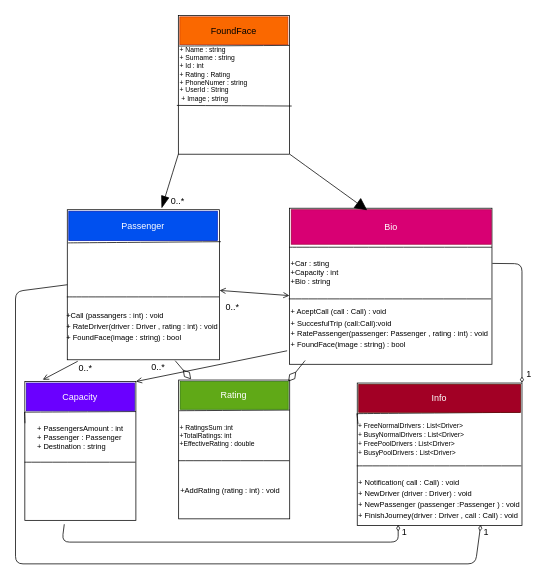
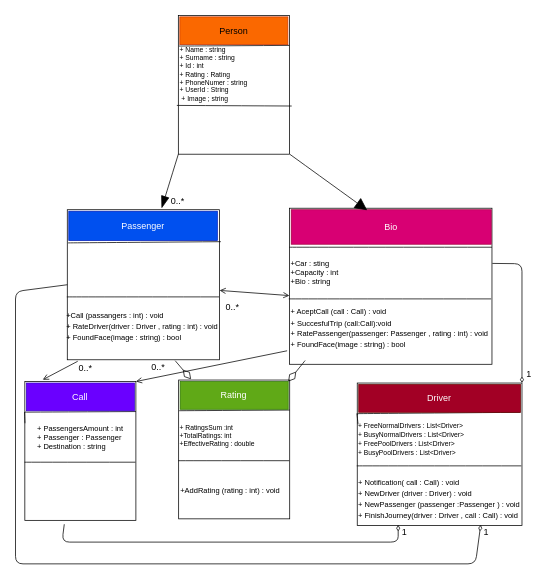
(234, 31) -> (234, 31)
(80, 397) -> (80, 397)
(439, 399) -> (439, 399)
